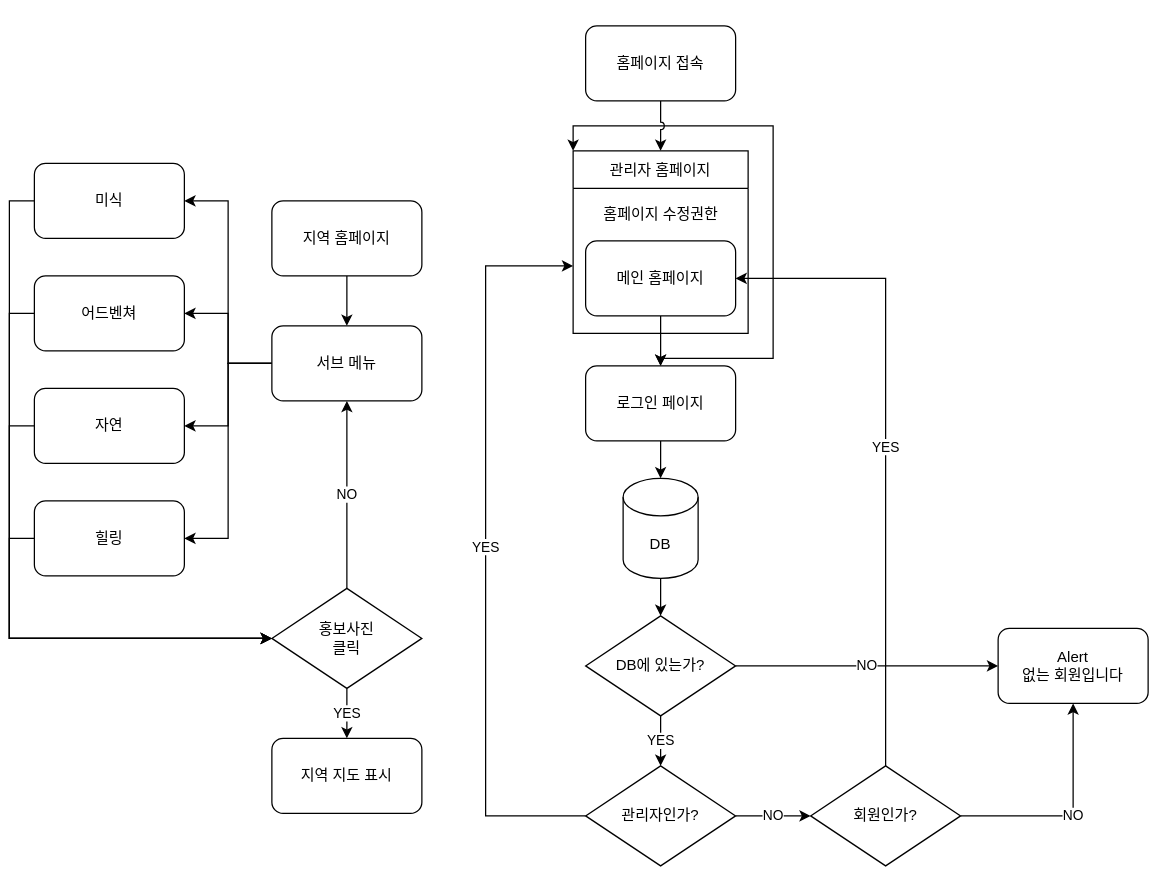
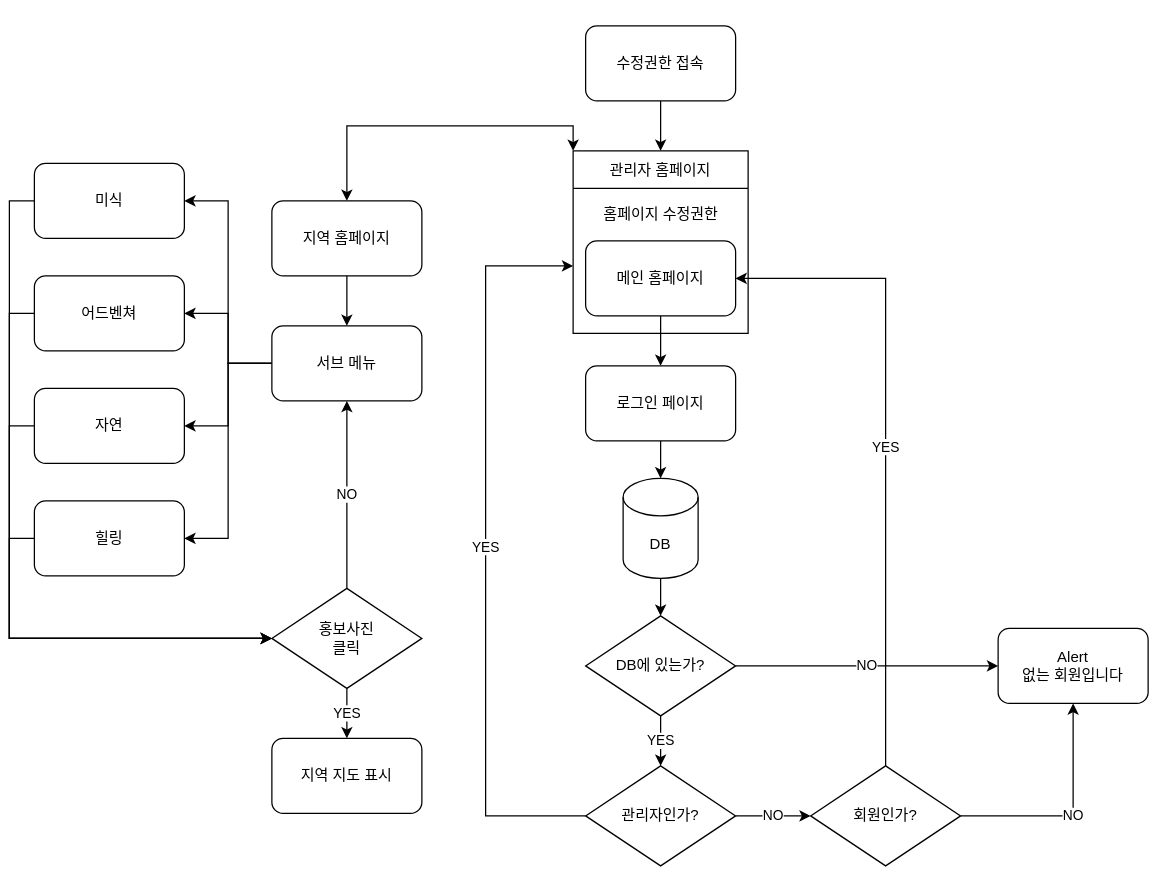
(661, 63) -> (661, 63)
(773, 244) -> (428, 126)
